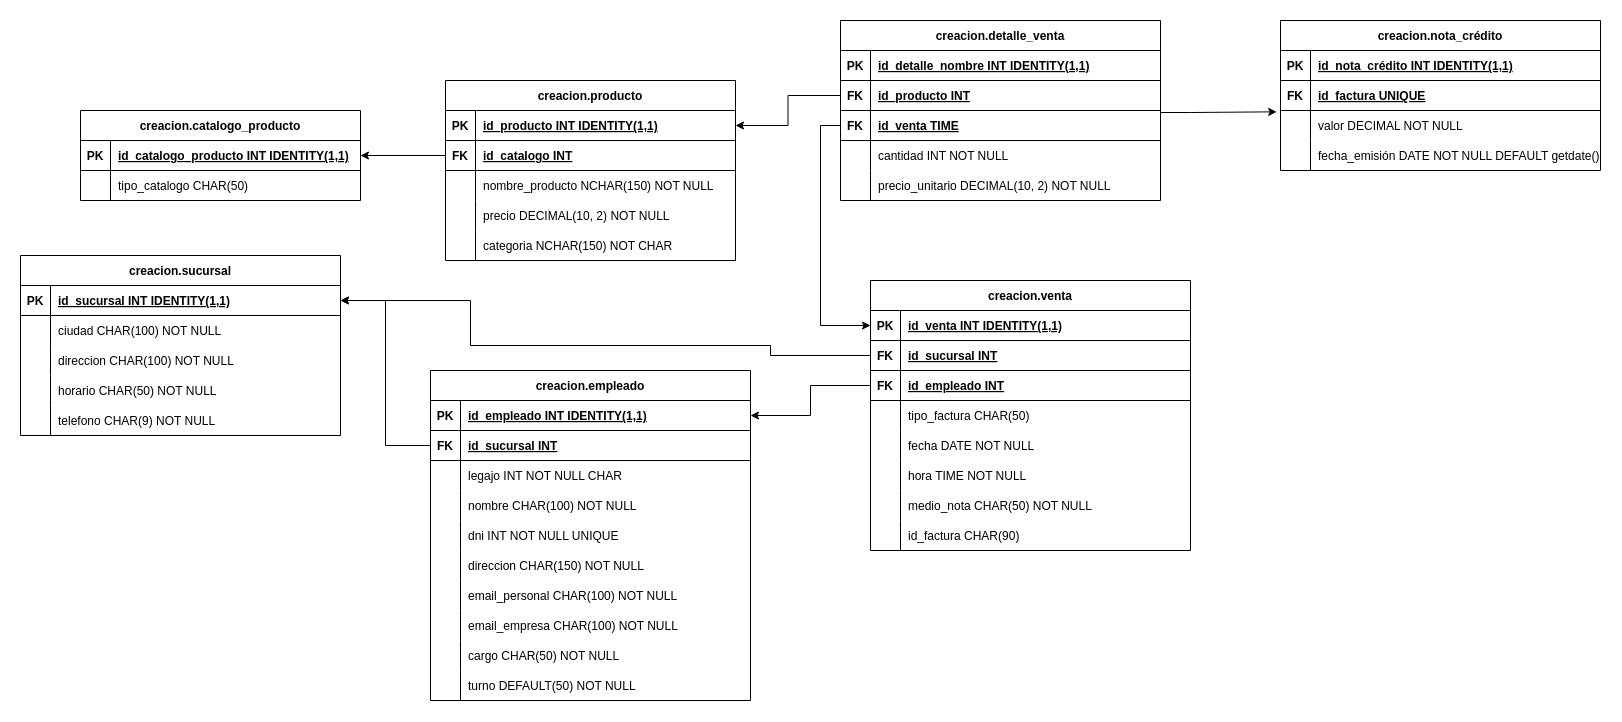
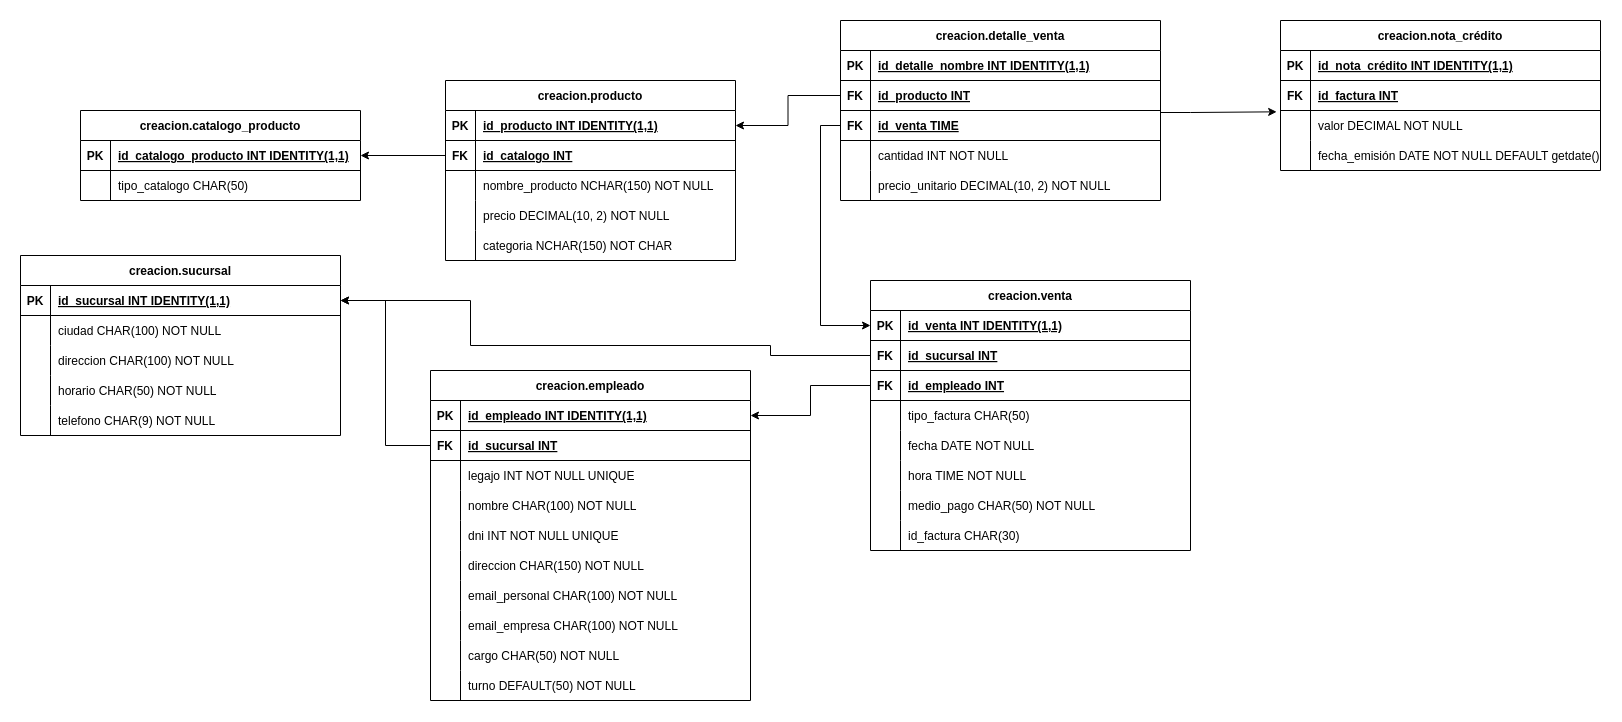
(1372, 96) -> (1362, 96)
(541, 476) -> (548, 476)
(996, 506) -> (996, 506)
(969, 536) -> (969, 536)
